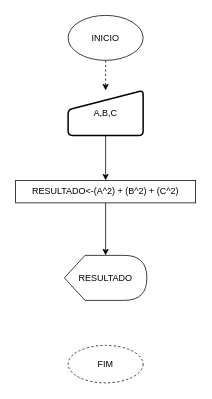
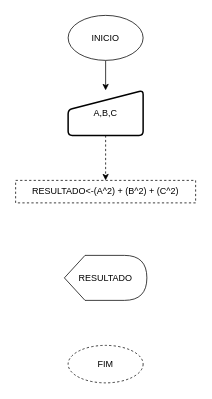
(105, 72) -> (105, 72)
(105, 155) -> (105, 155)
(105, 192) -> (105, 192)
(105, 226) -> none
